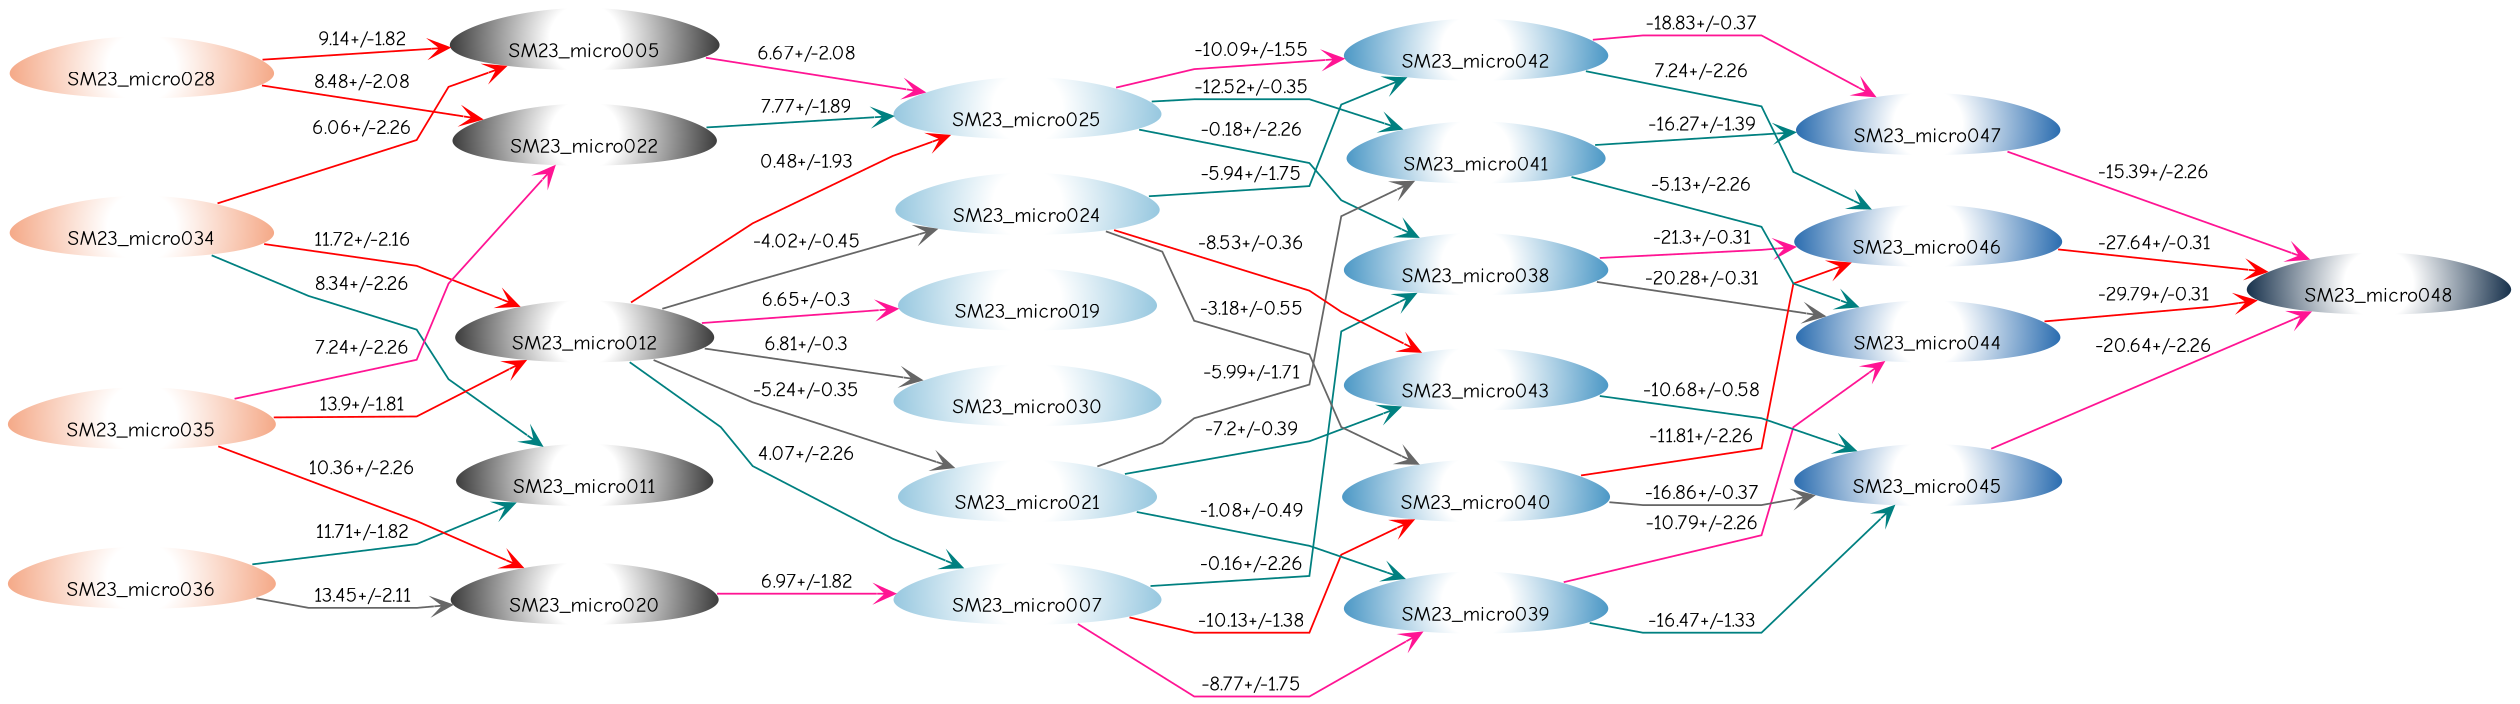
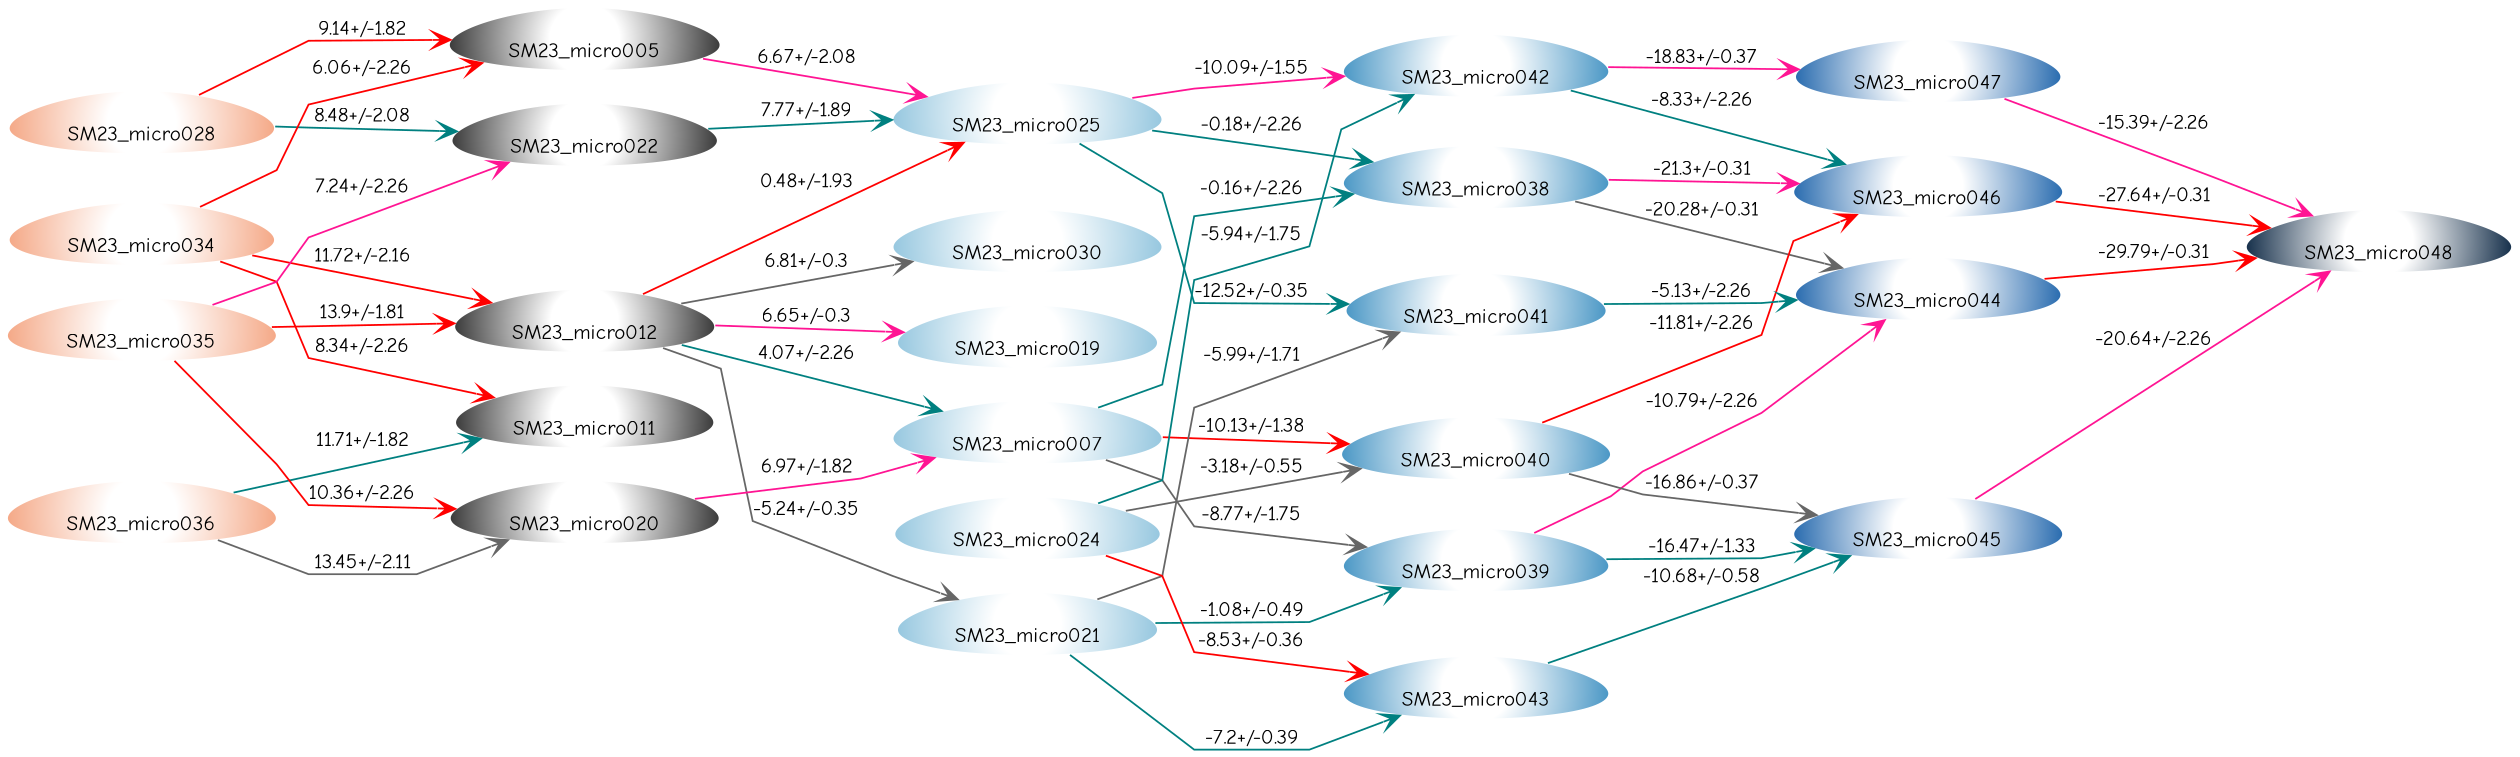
(1702, 72) -> (1702, 100)
(363, 101) -> (357, 129)
(1686, 139) -> none
(791, 271) -> none
(387, 320) -> (323, 361)
(1239, 696) -> (1214, 529)
